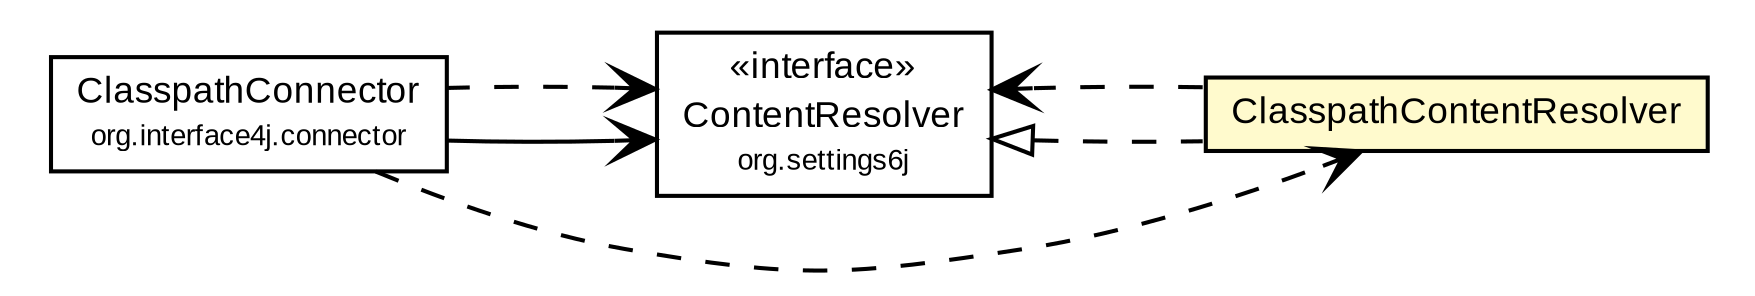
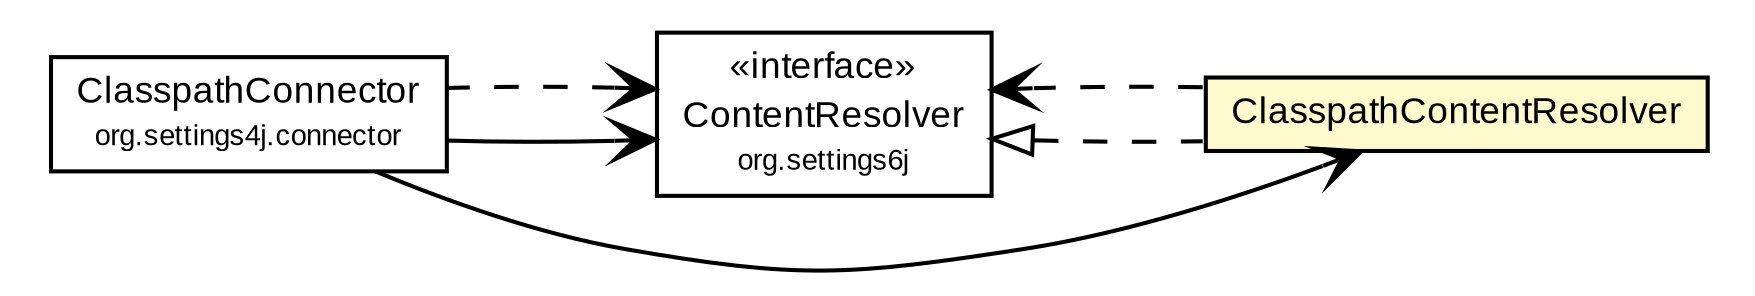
(249, 137) -> (249, 137)
(849, 270) -> (849, 270)
